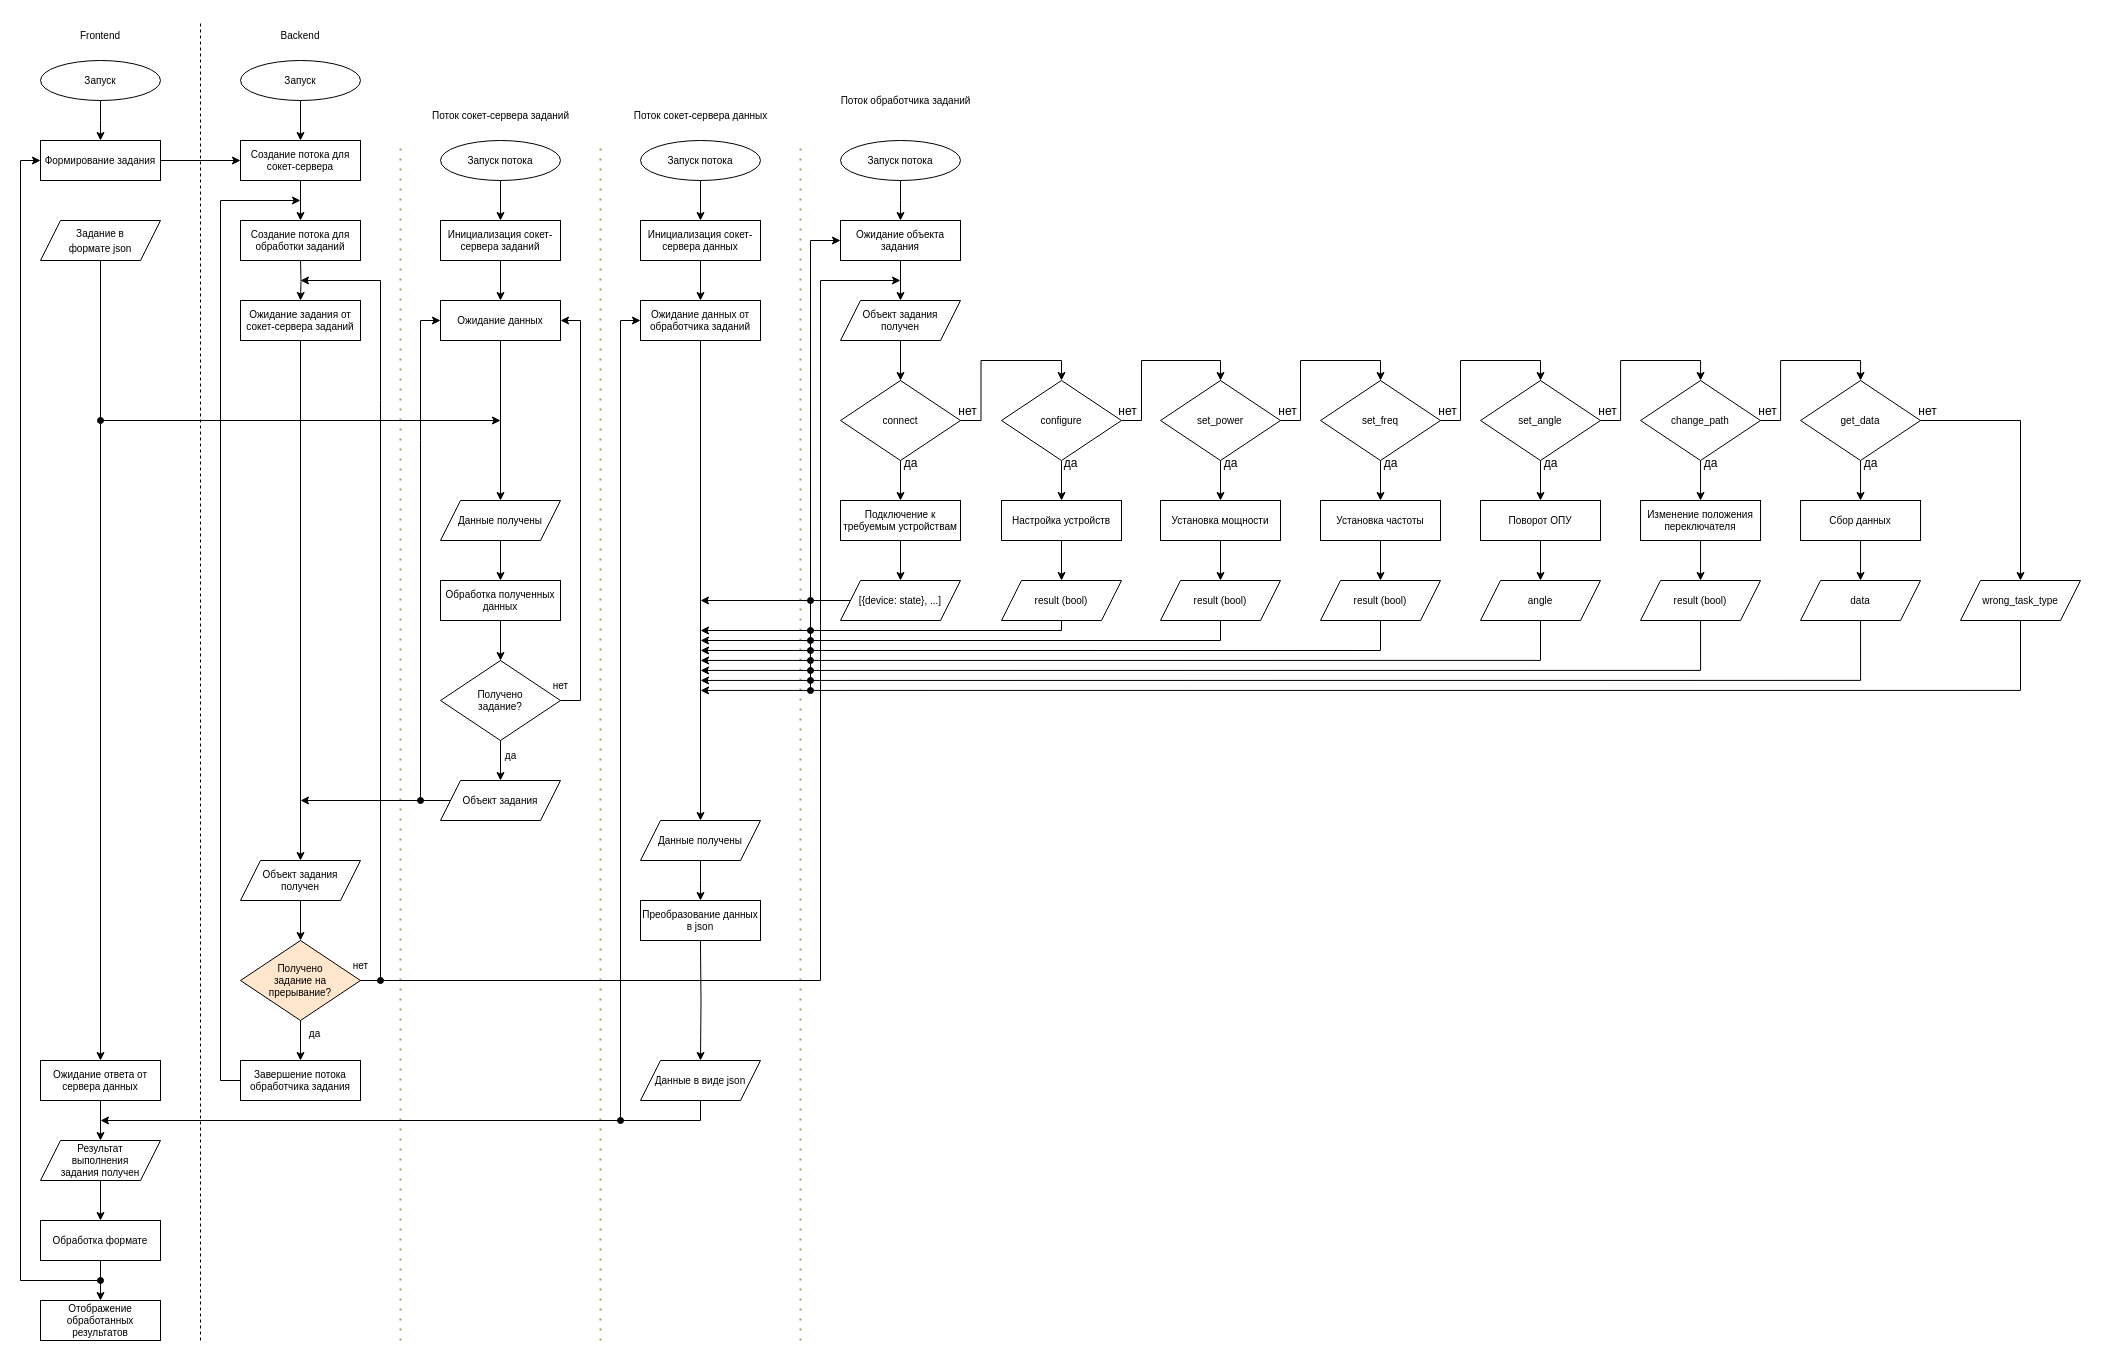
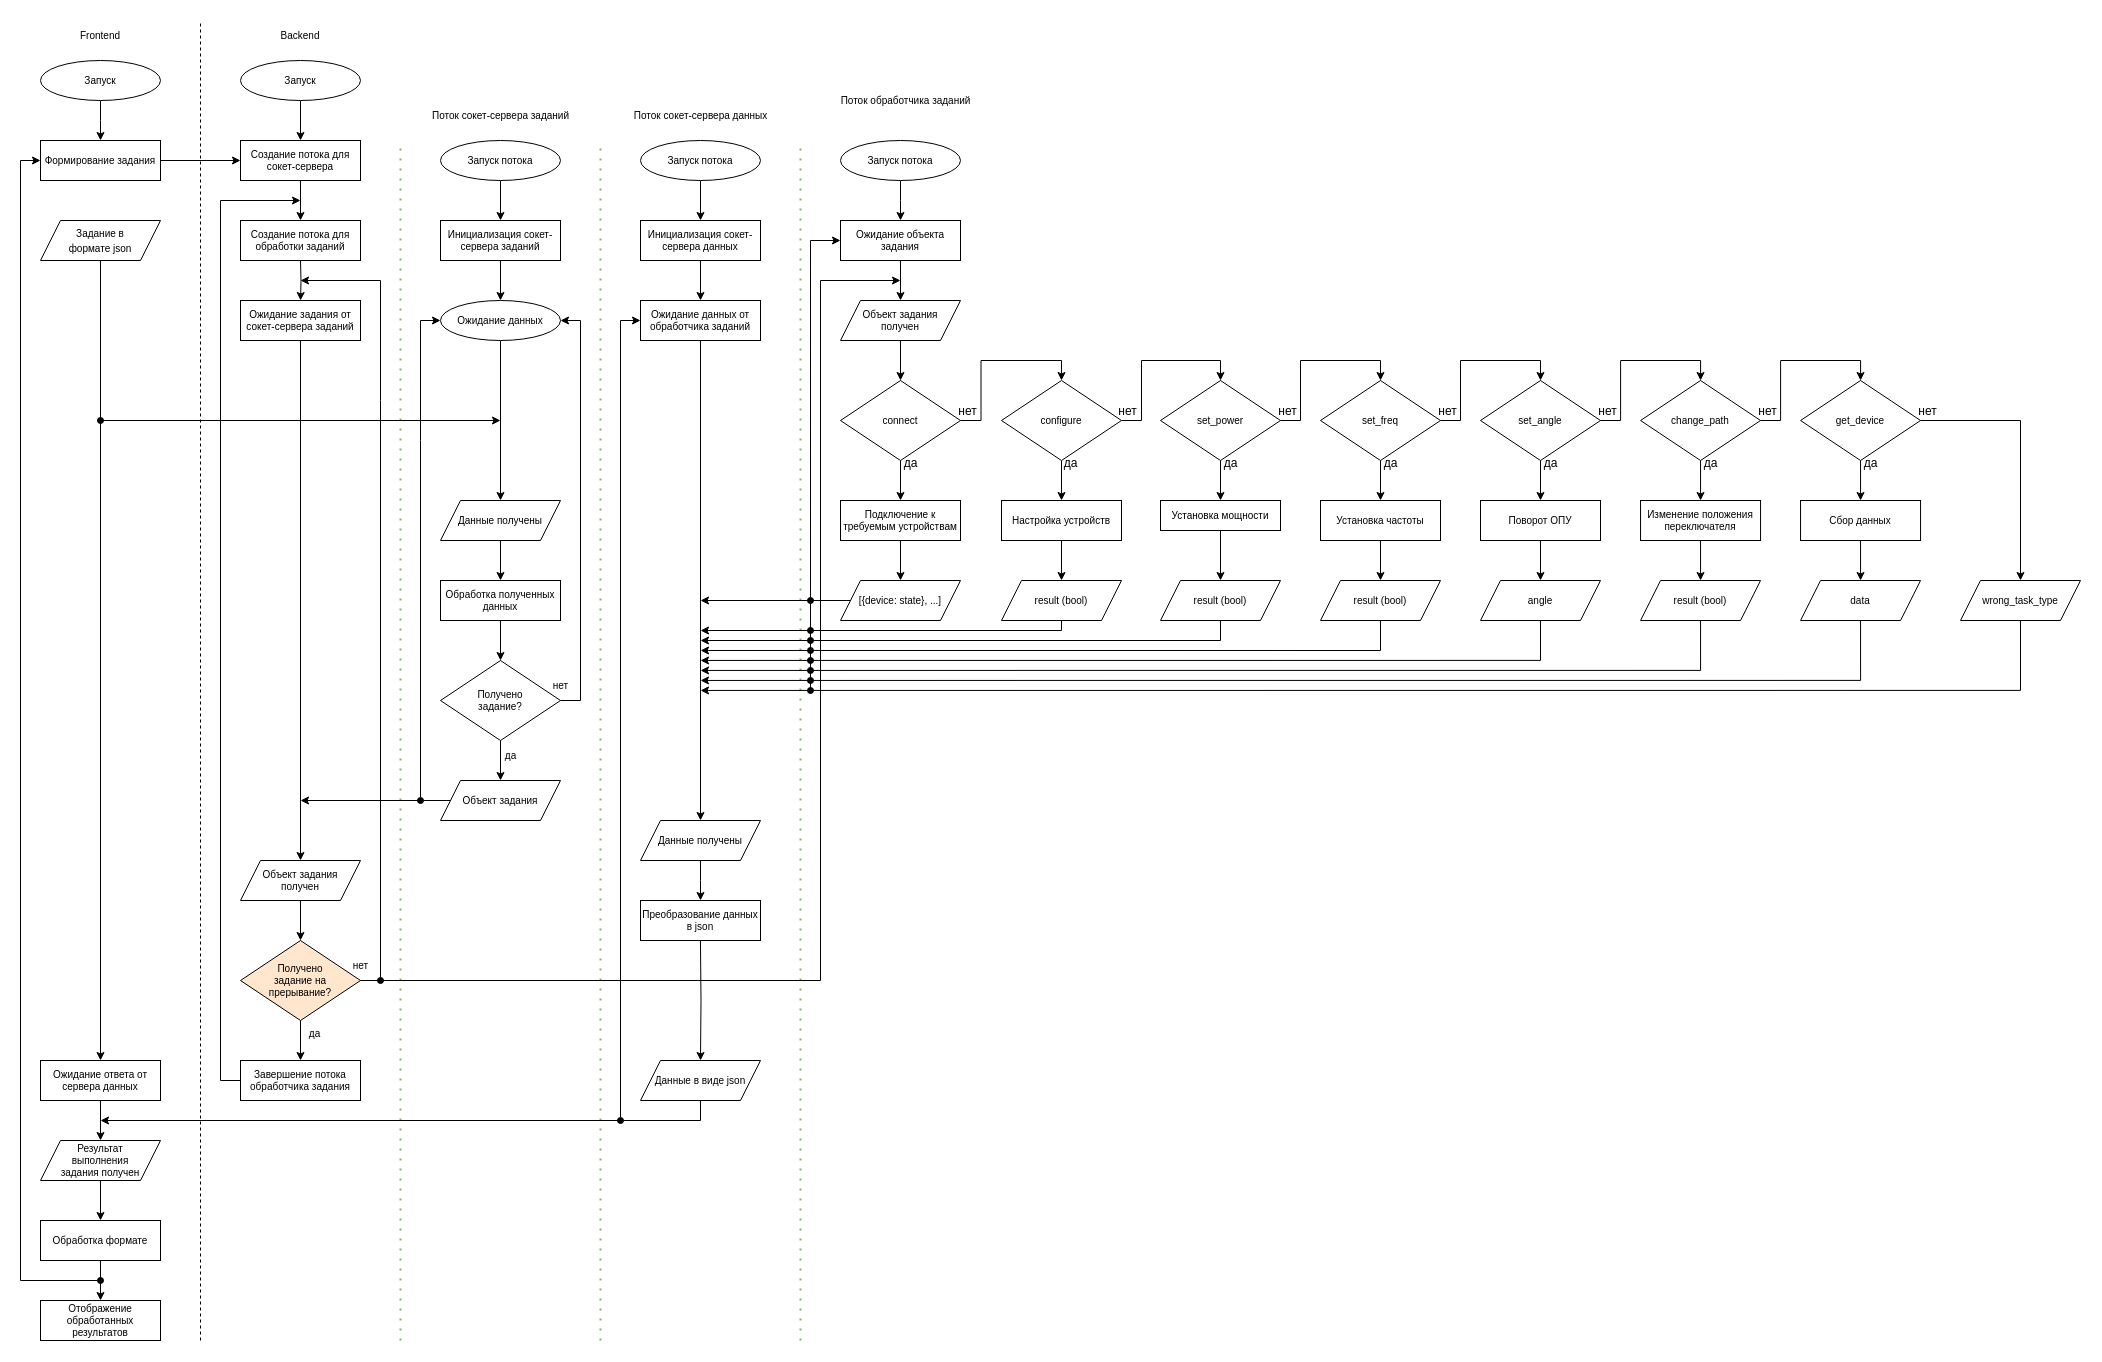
(501, 321) -> (501, 321)
(1861, 421) -> (1861, 421)
(1221, 521) -> (1221, 516)
